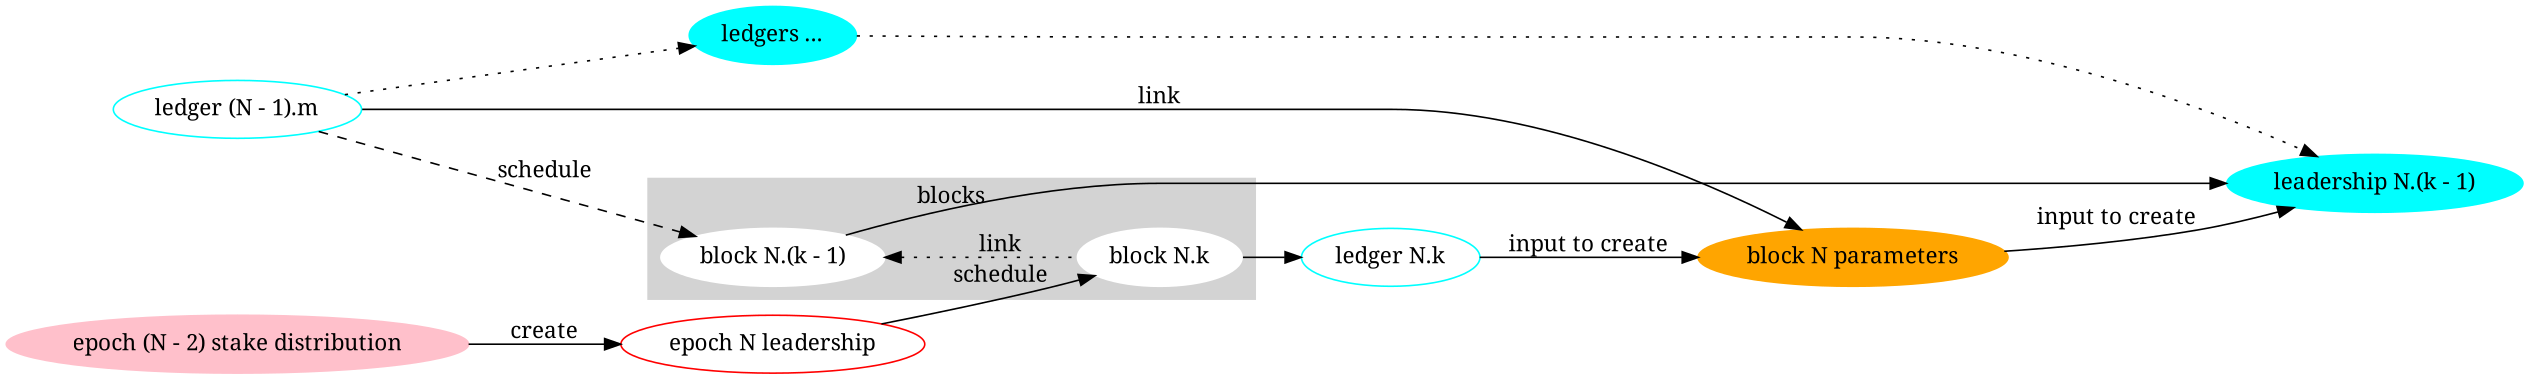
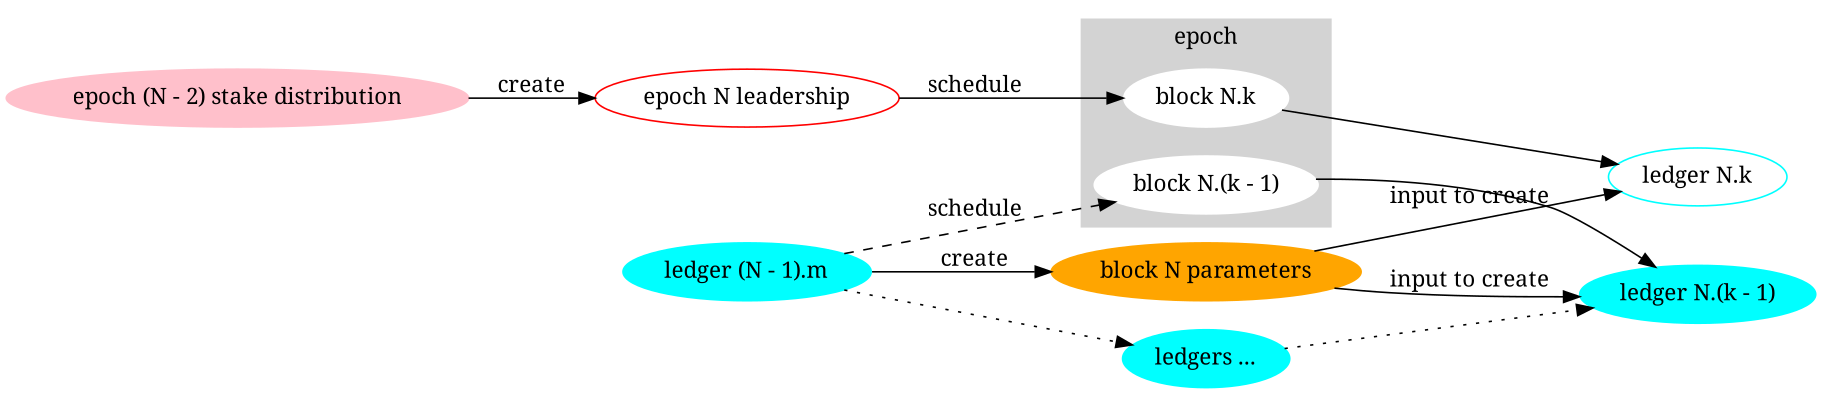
(1160, 97) -> (975, 260)
(237, 109) -> (747, 272)
(2375, 183) -> (1698, 294)
(952, 197) -> (1206, 38)
(989, 257) -> none
(1581, 257) -> (1460, 223)
